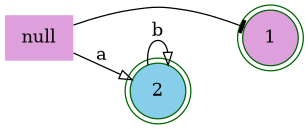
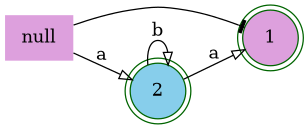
none -> (208, 67)
